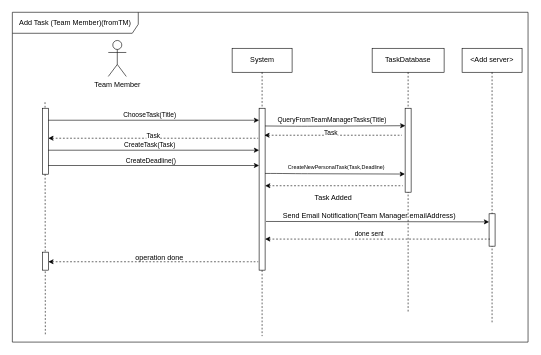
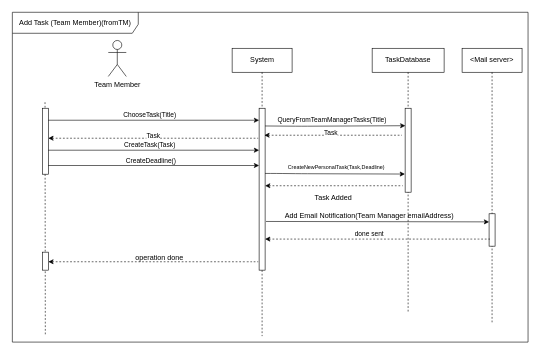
(492, 60) -> (492, 60)
(370, 216) -> (370, 216)
